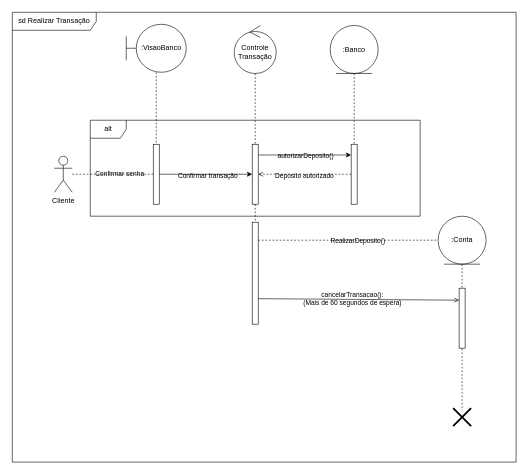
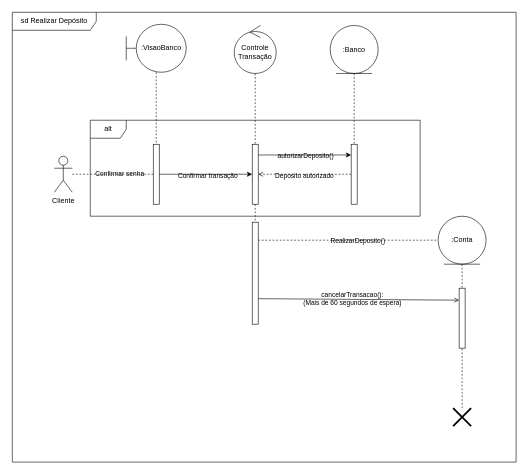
(54, 21) -> (54, 21)
